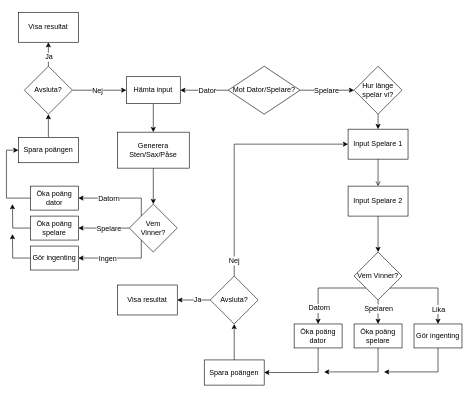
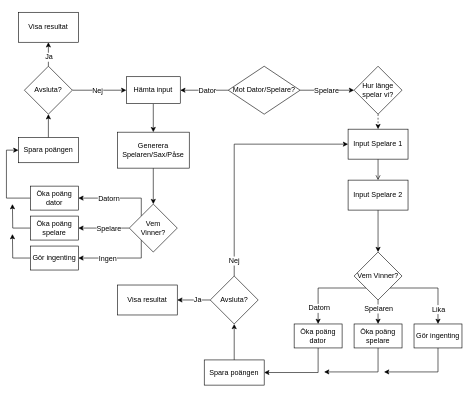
(378, 119) -> (378, 119)
(153, 150) -> (153, 150)
(378, 201) -> (378, 195)
